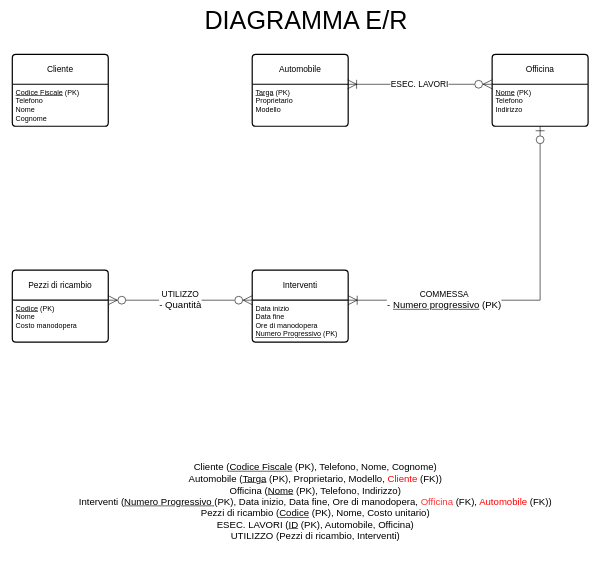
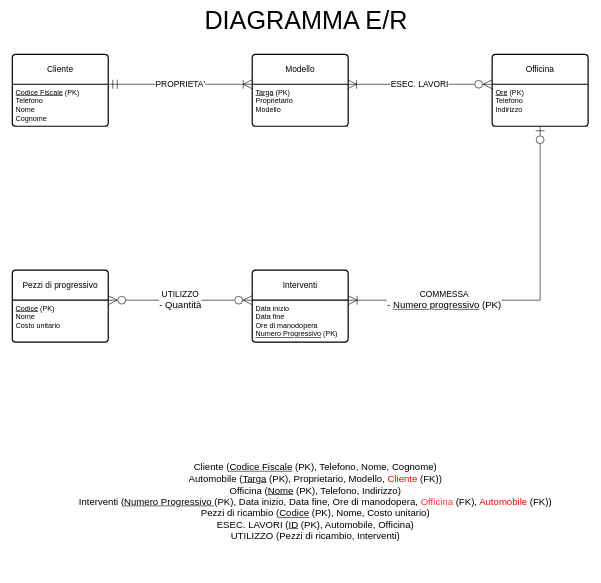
(300, 69) -> (300, 69)
none -> (180, 84)
(513, 101) -> (512, 101)
(60, 285) -> (60, 285)
(47, 317) -> (41, 317)
